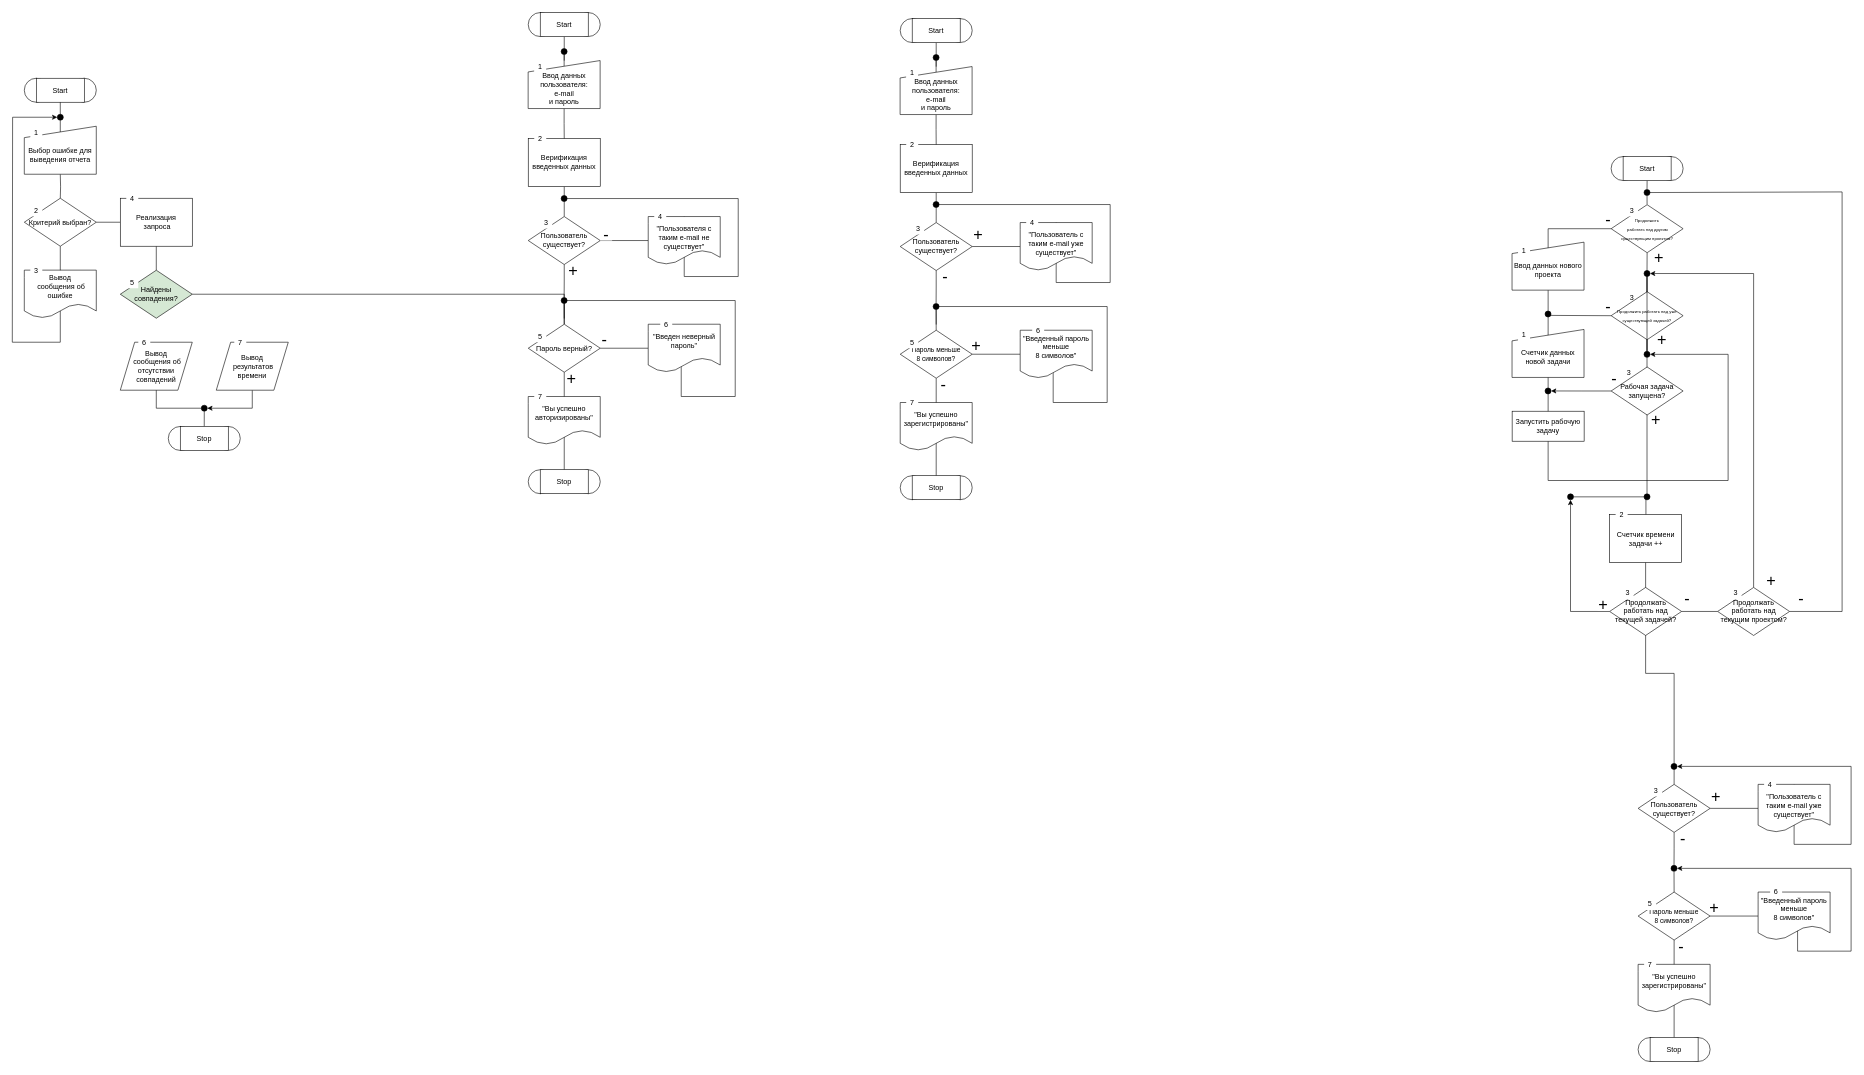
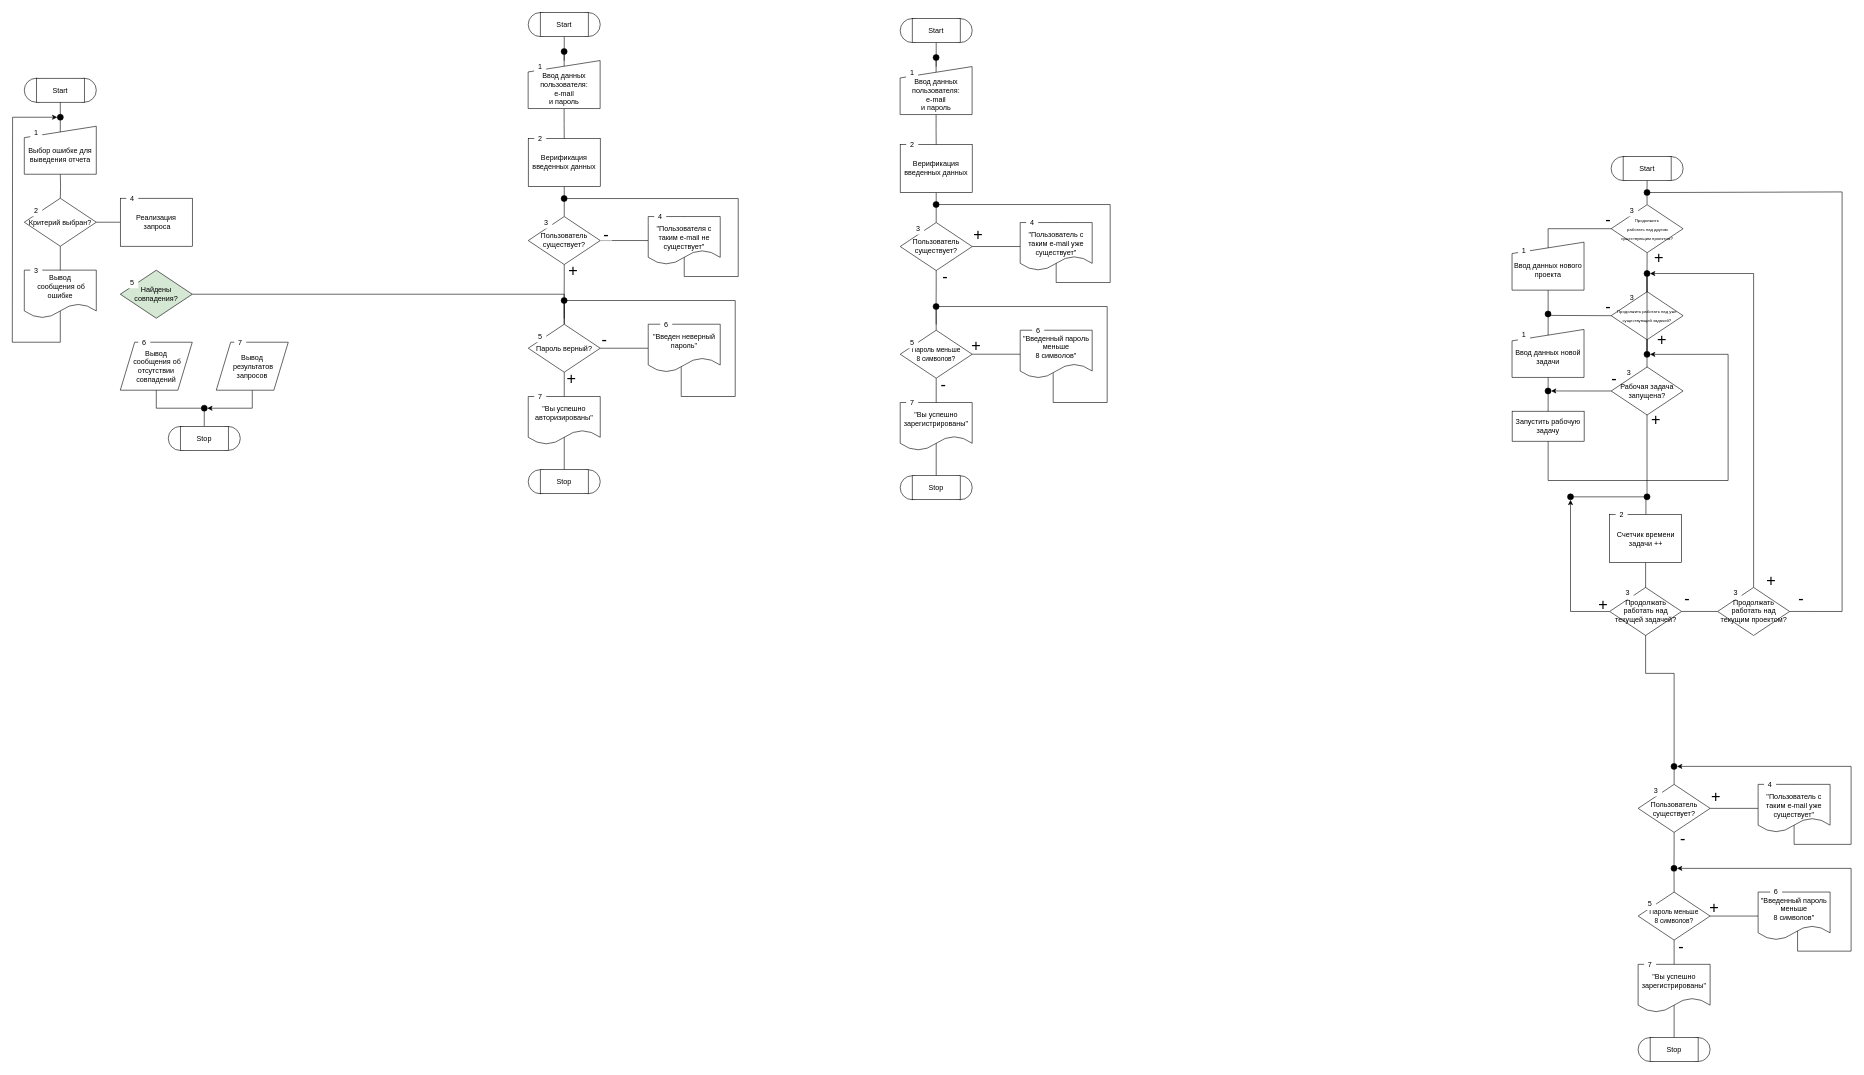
(156, 258) -> none
(1548, 353) -> (1548, 353)
(252, 366) -> (252, 366)
